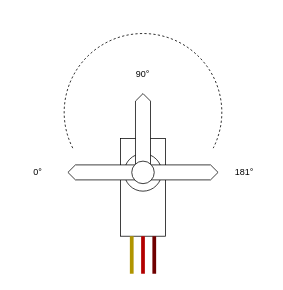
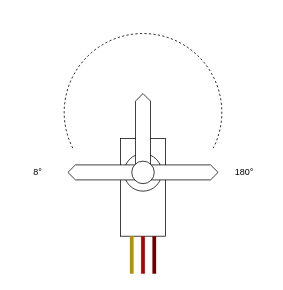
(143, 75) -> none
(38, 172) -> (38, 172)
(244, 172) -> (244, 172)
